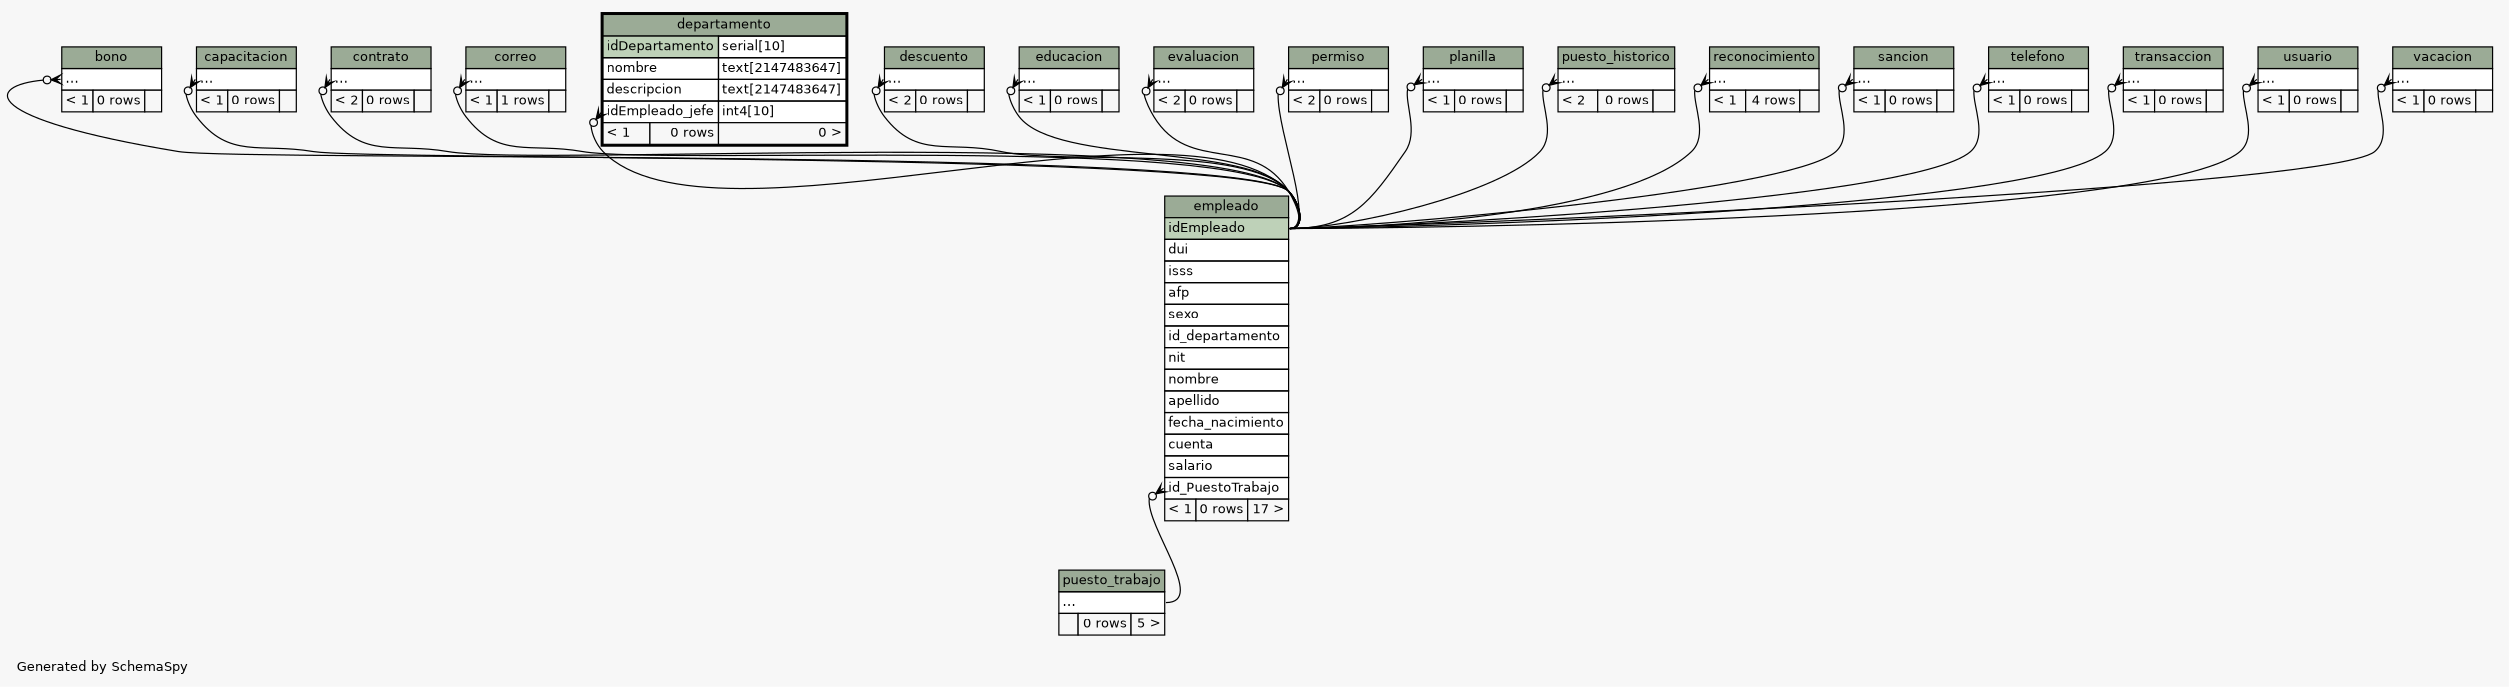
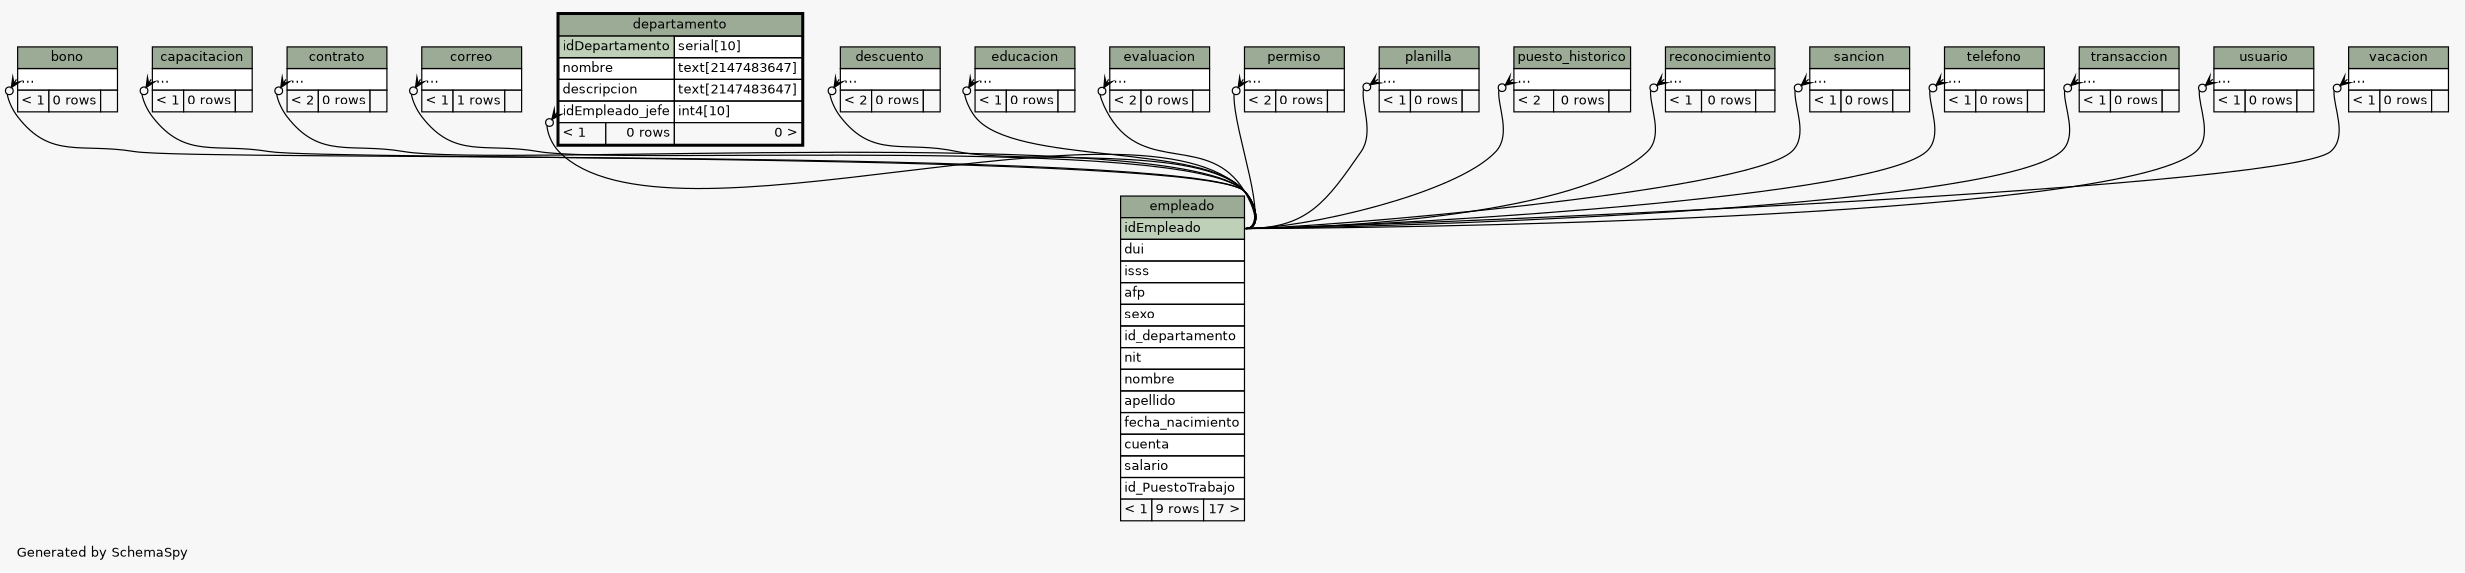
(1774, 100) -> (1730, 100)
(1222, 509) -> (1178, 509)
(1112, 603) -> none
